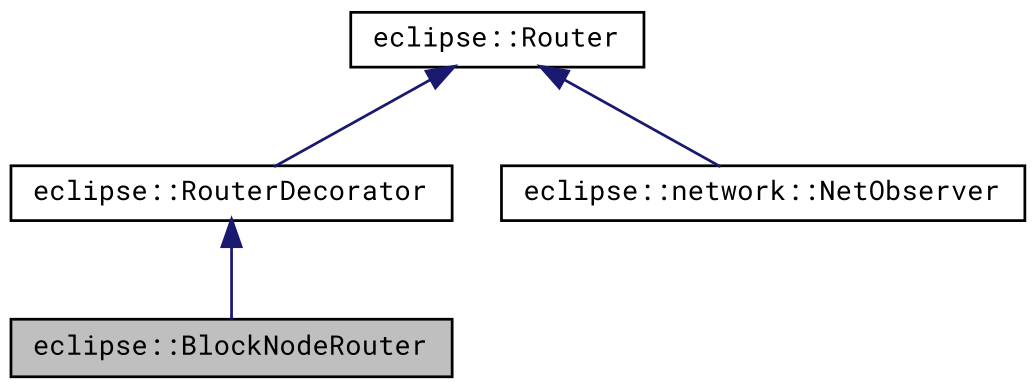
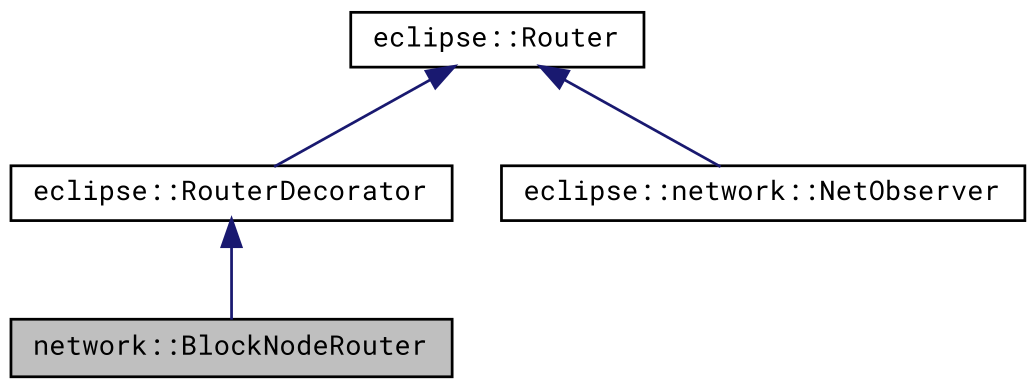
(232, 348) -> (232, 348)
